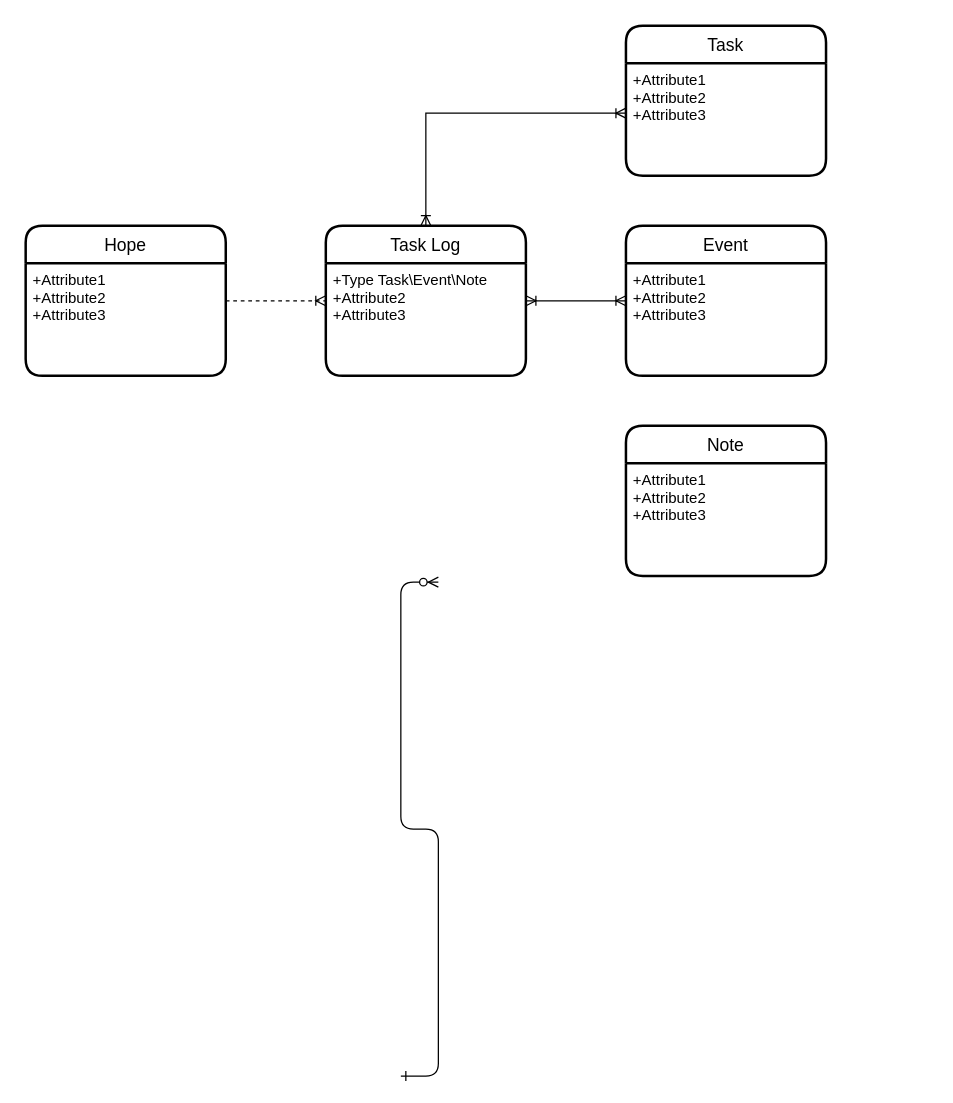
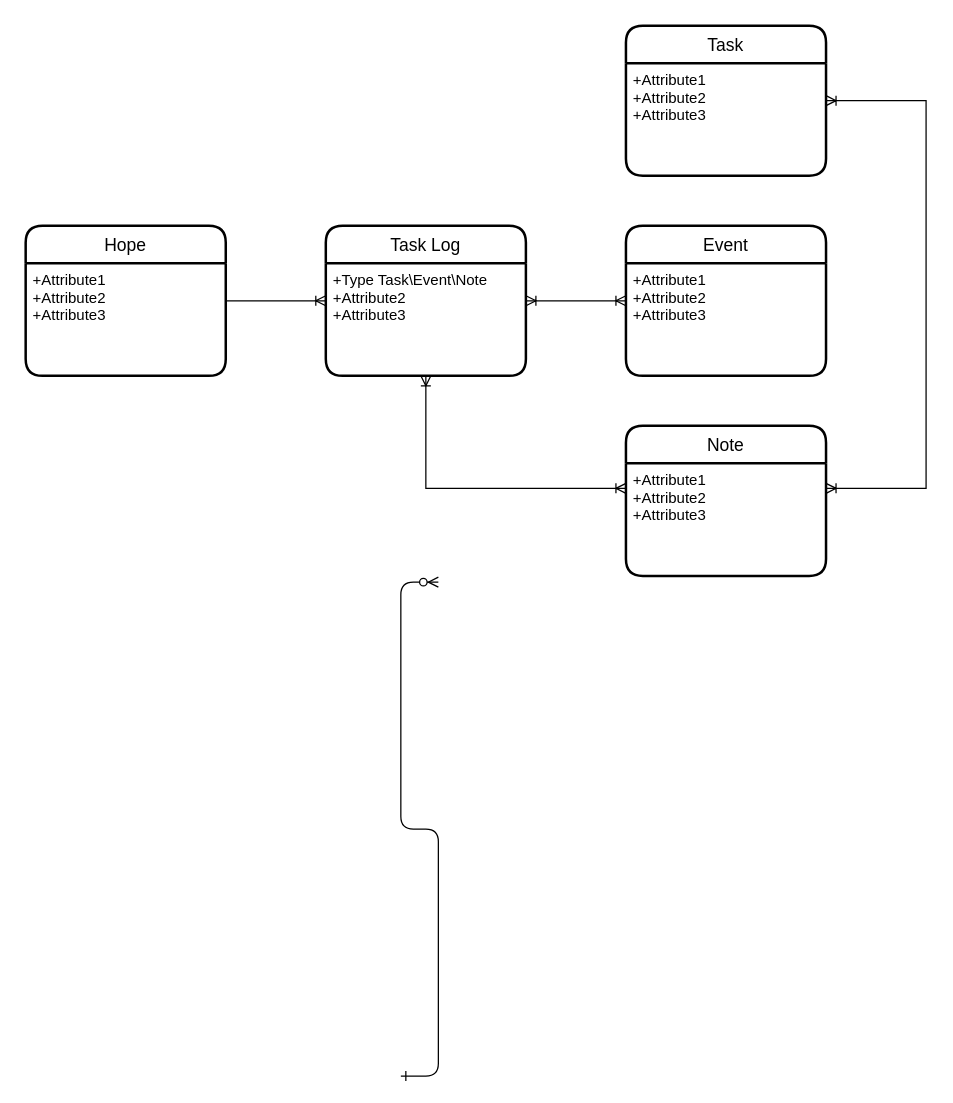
(469, 113) -> none
none -> (926, 295)
(275, 301) -> (275, 301)
none -> (469, 488)
